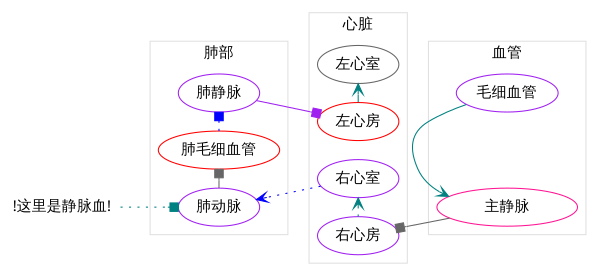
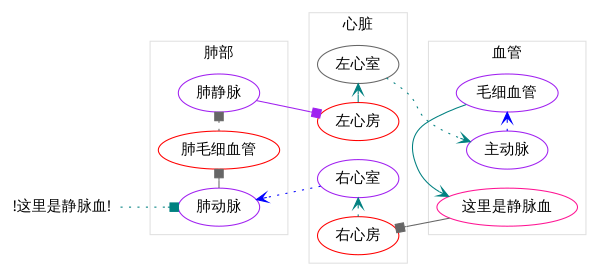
(219, 127) -> (219, 127)
none -> (507, 150)
(507, 207) -> (507, 207)
(358, 236) -> (358, 236)
